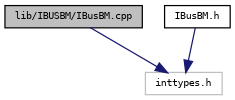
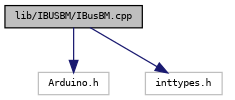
(197, 17) -> none
none -> (74, 84)
